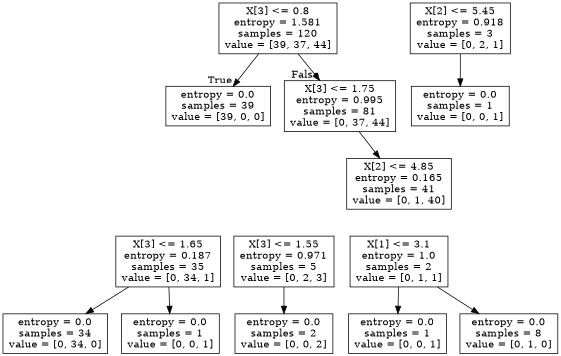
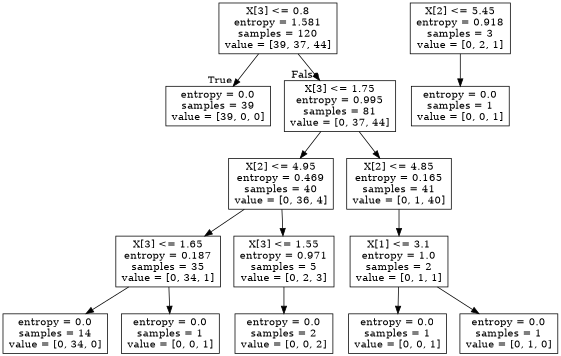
none -> (281, 184)
none -> (399, 219)
(55, 334) -> (55, 334)
(509, 334) -> (509, 334)
